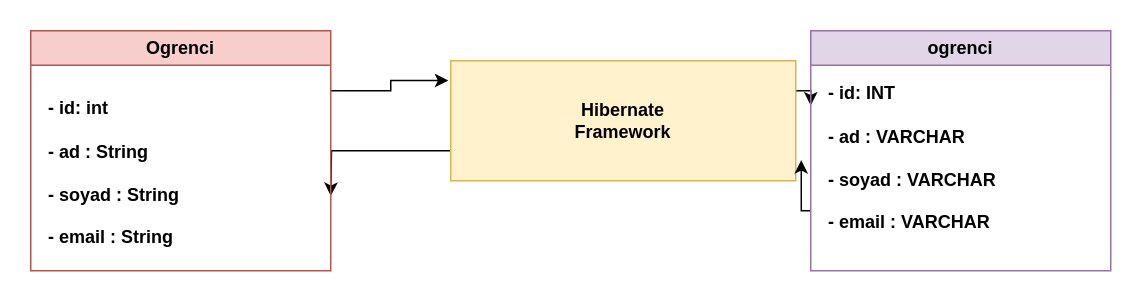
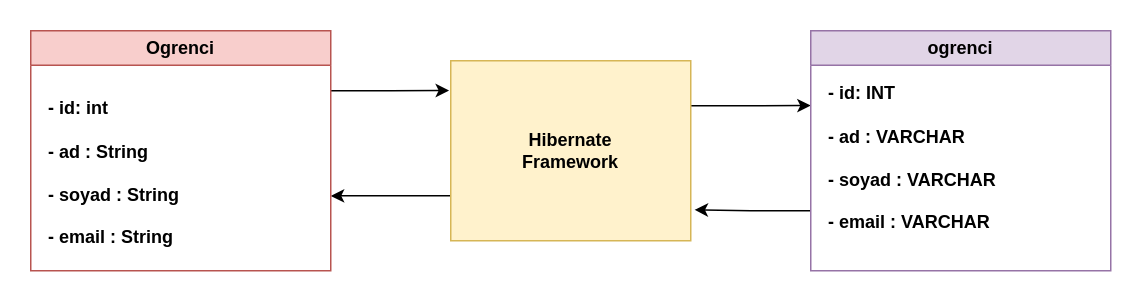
(623, 121) -> (571, 151)
